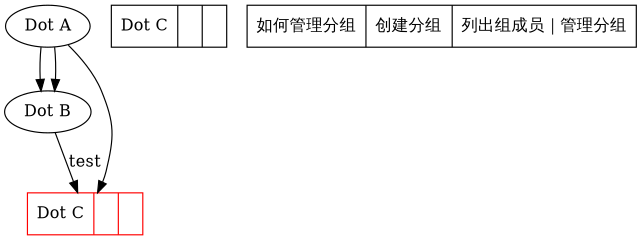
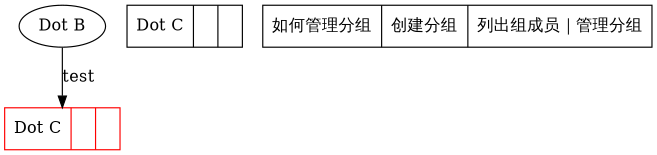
(48, 26) -> none
